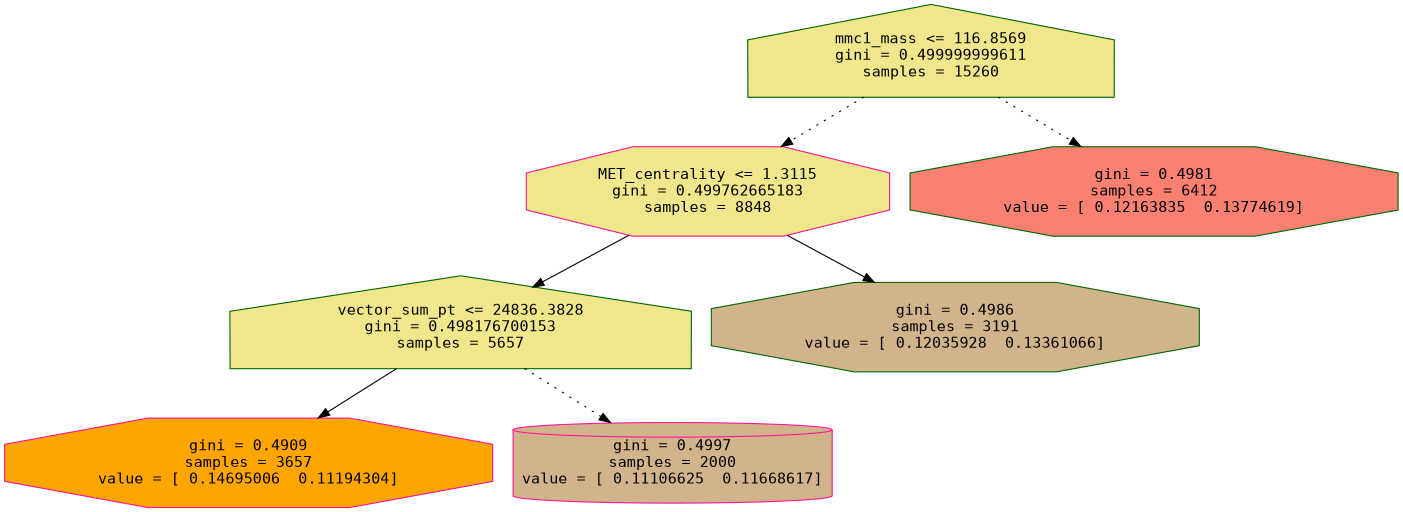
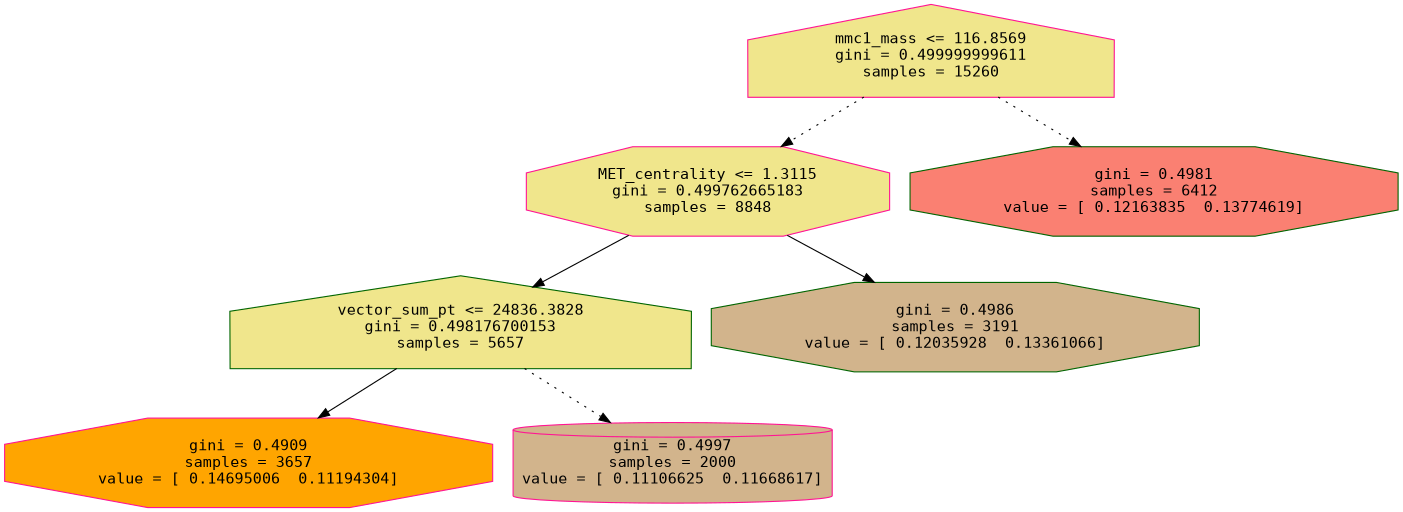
(931, 56) -> (931, 56)
